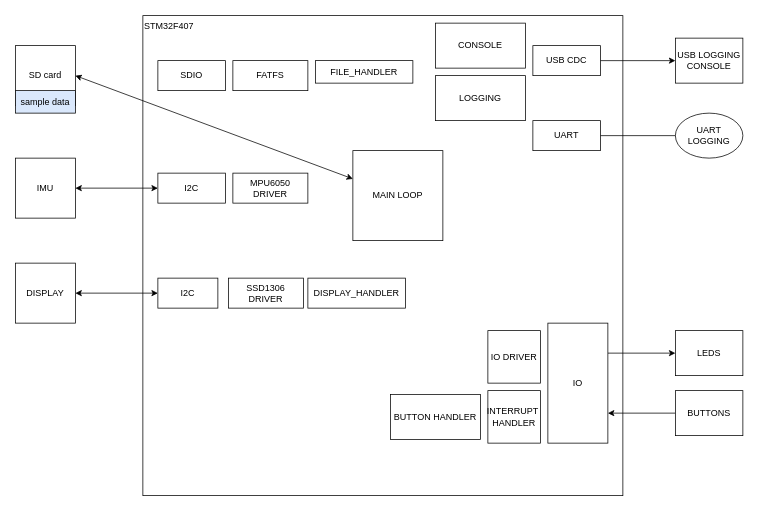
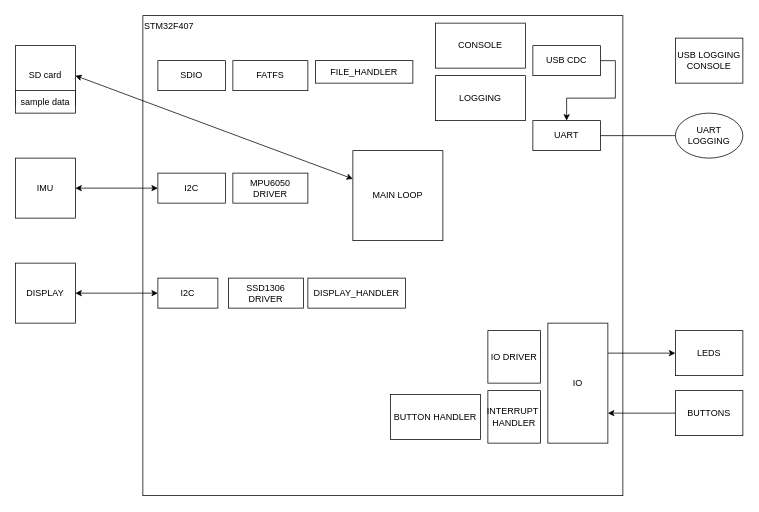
(642, 60) -> (615, 79)
(45, 102) -> (45, 102)
